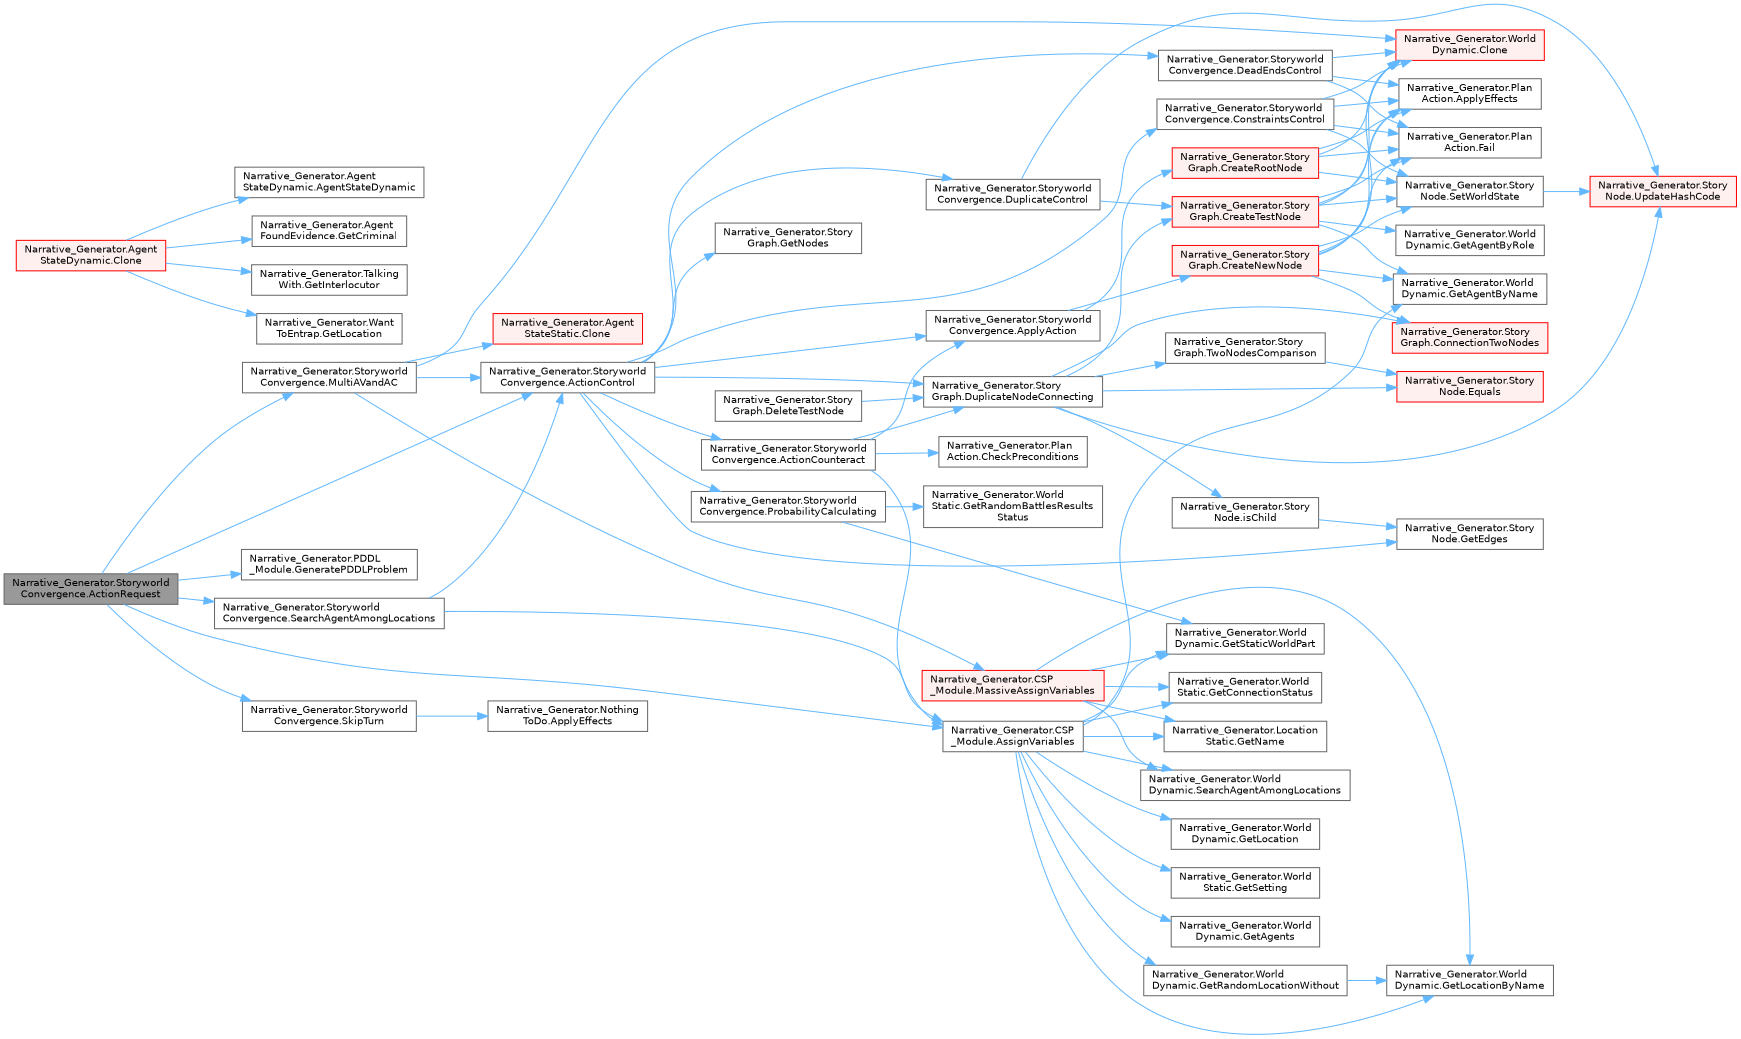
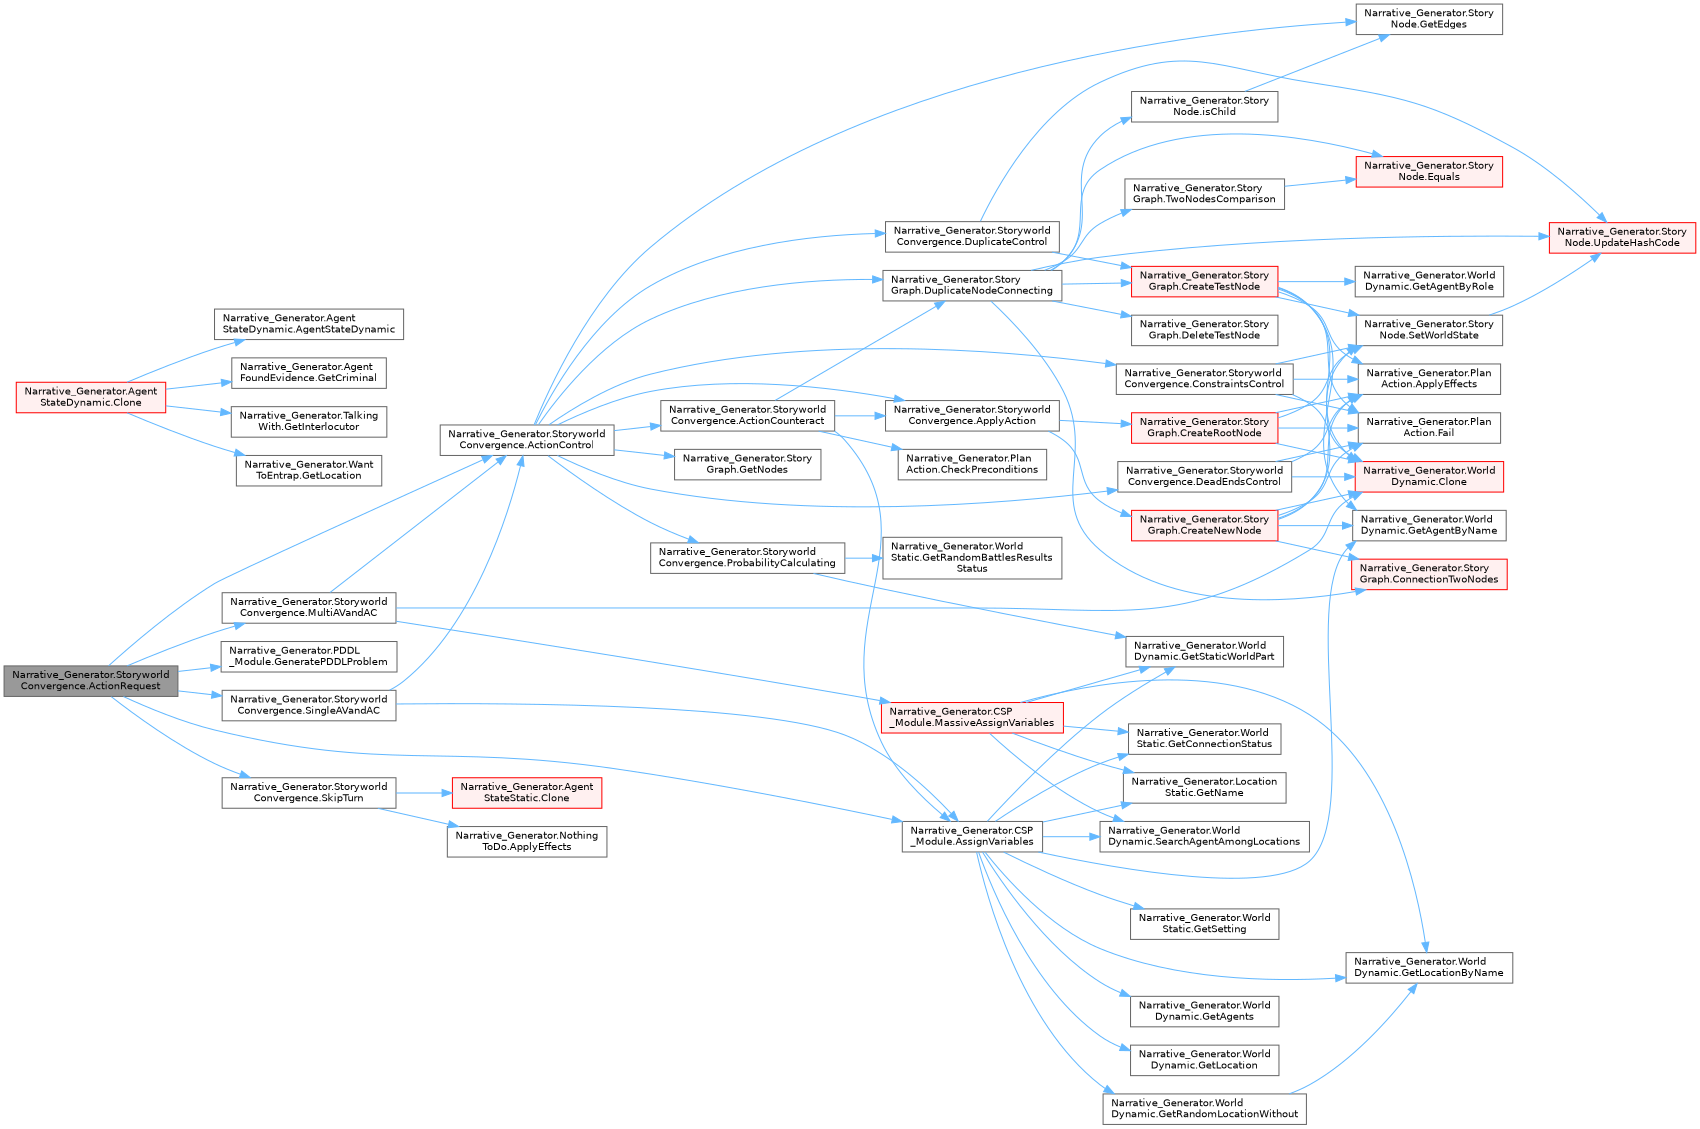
(457, 351) -> (419, 793)
(888, 400) -> (1087, 308)
(329, 614) -> (309, 706)
